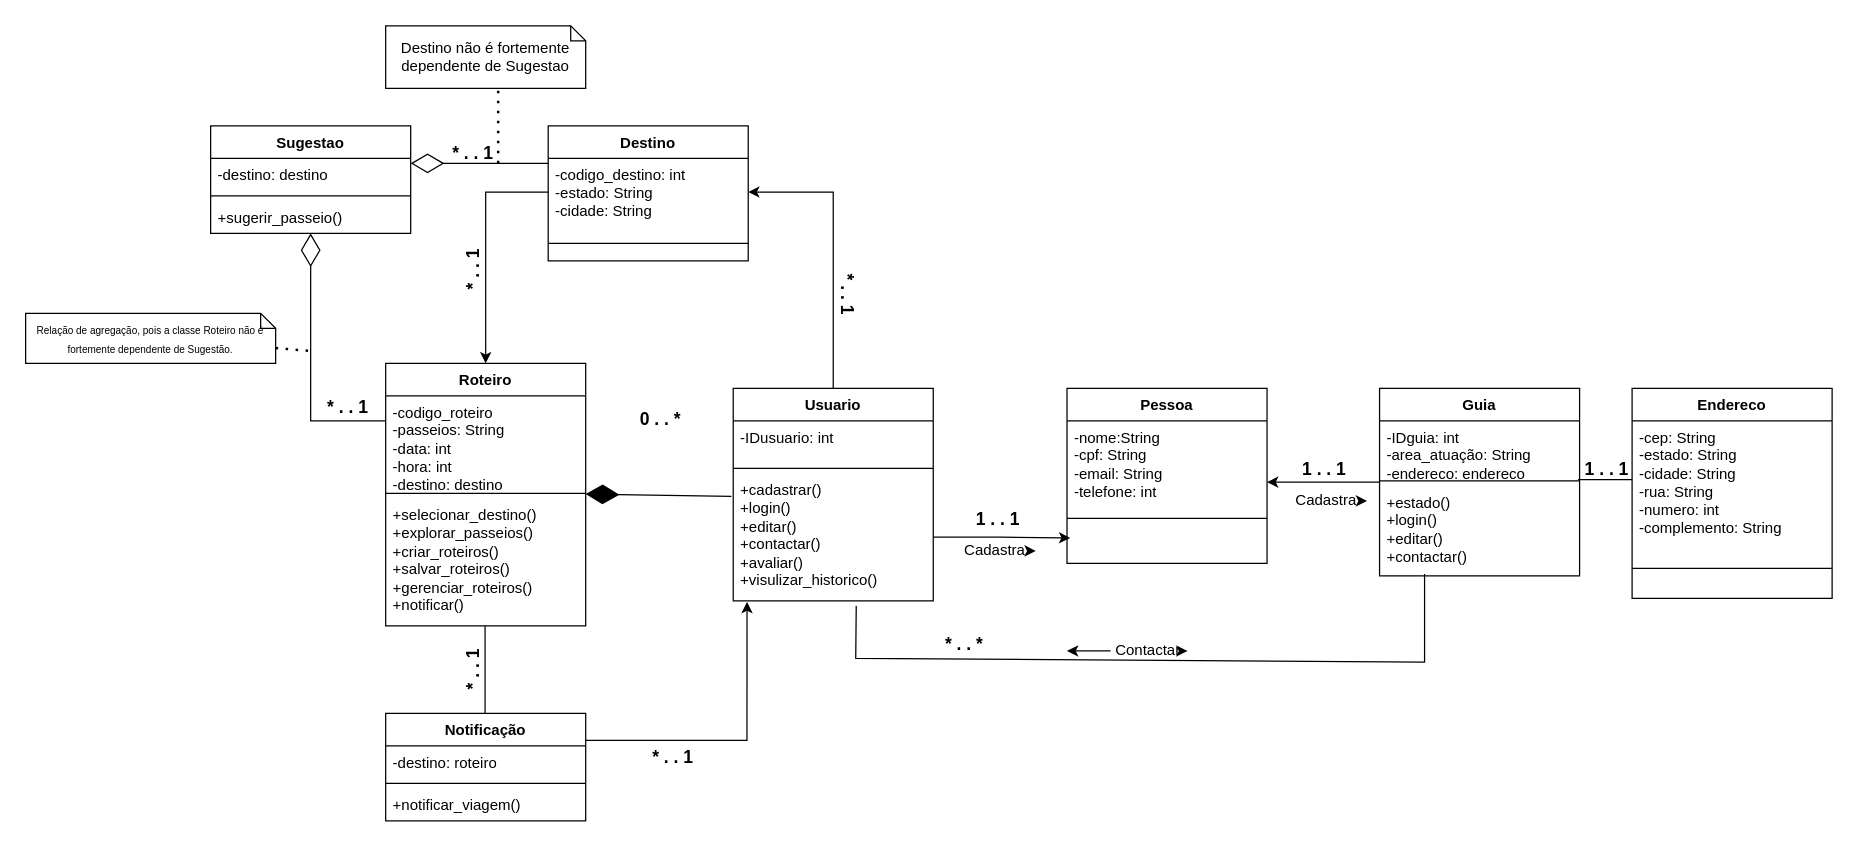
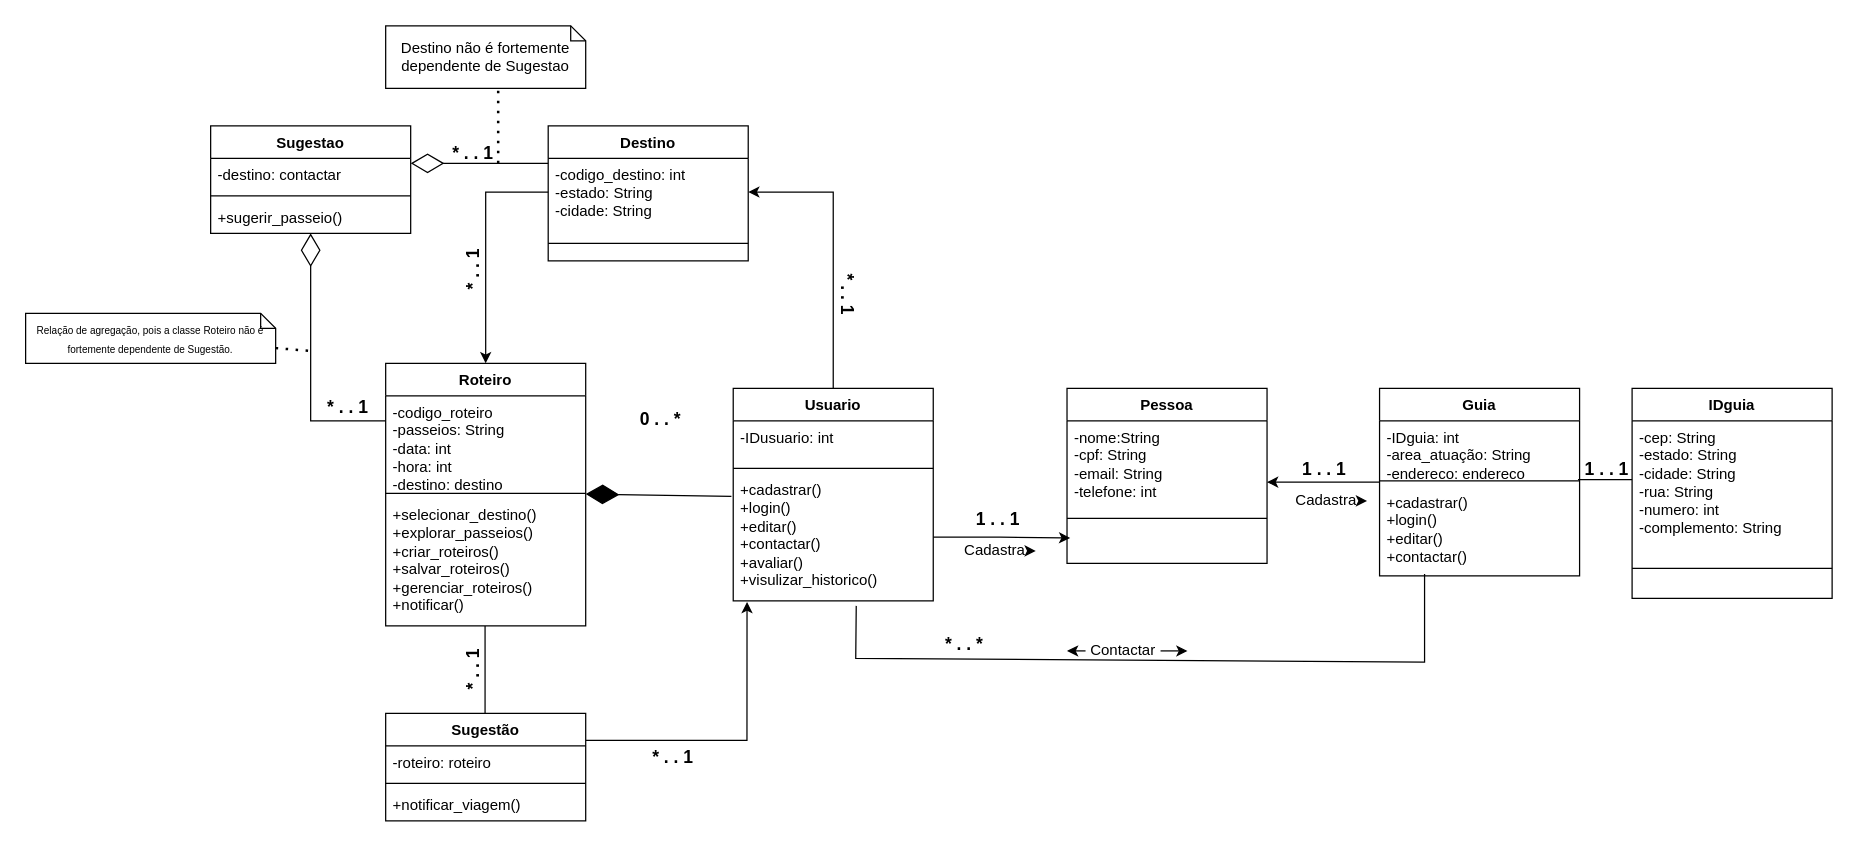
(282, 176) -> (292, 176)
(1732, 406) -> (1732, 406)
(1437, 530) -> (1437, 530)
(1148, 651) -> (1123, 651)
(486, 731) -> (486, 731)
(457, 763) -> (457, 763)
